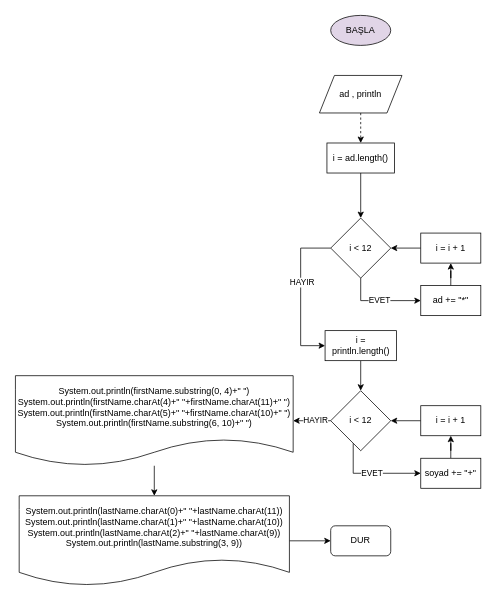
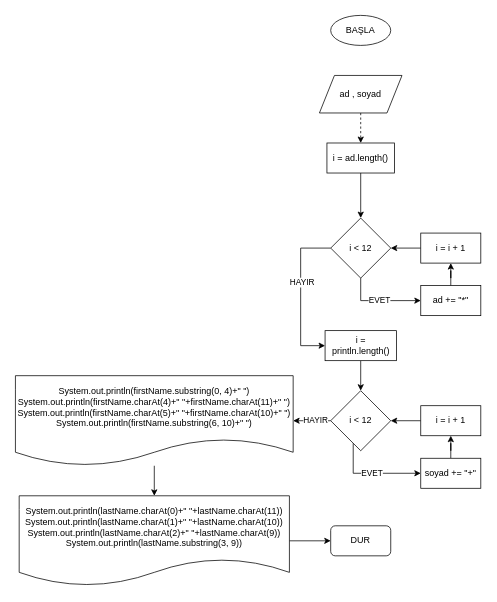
(360, 30) -> (360, 30)
(360, 94) -> (360, 94)
